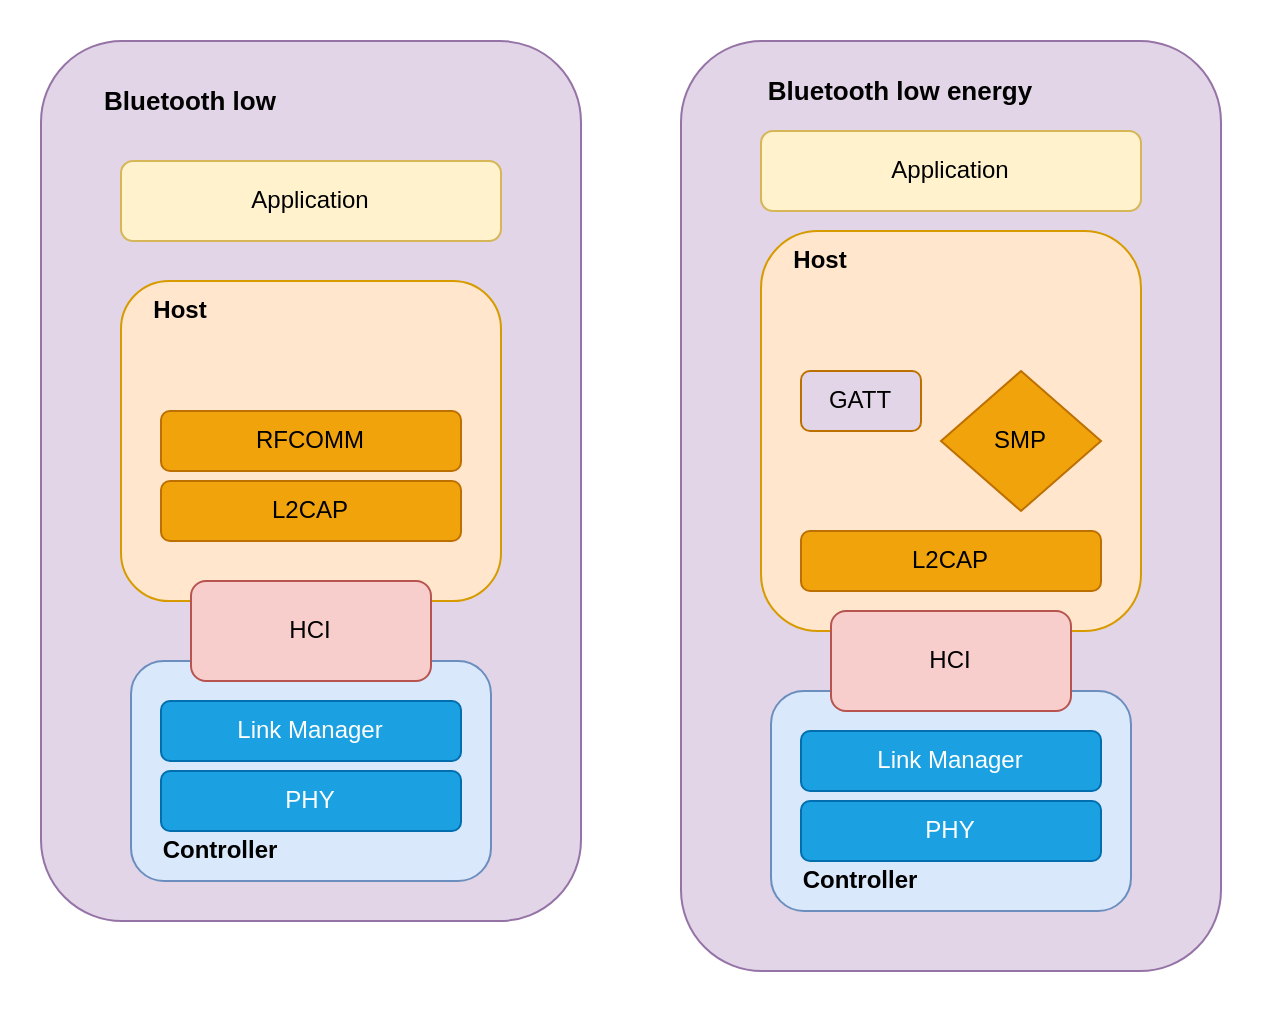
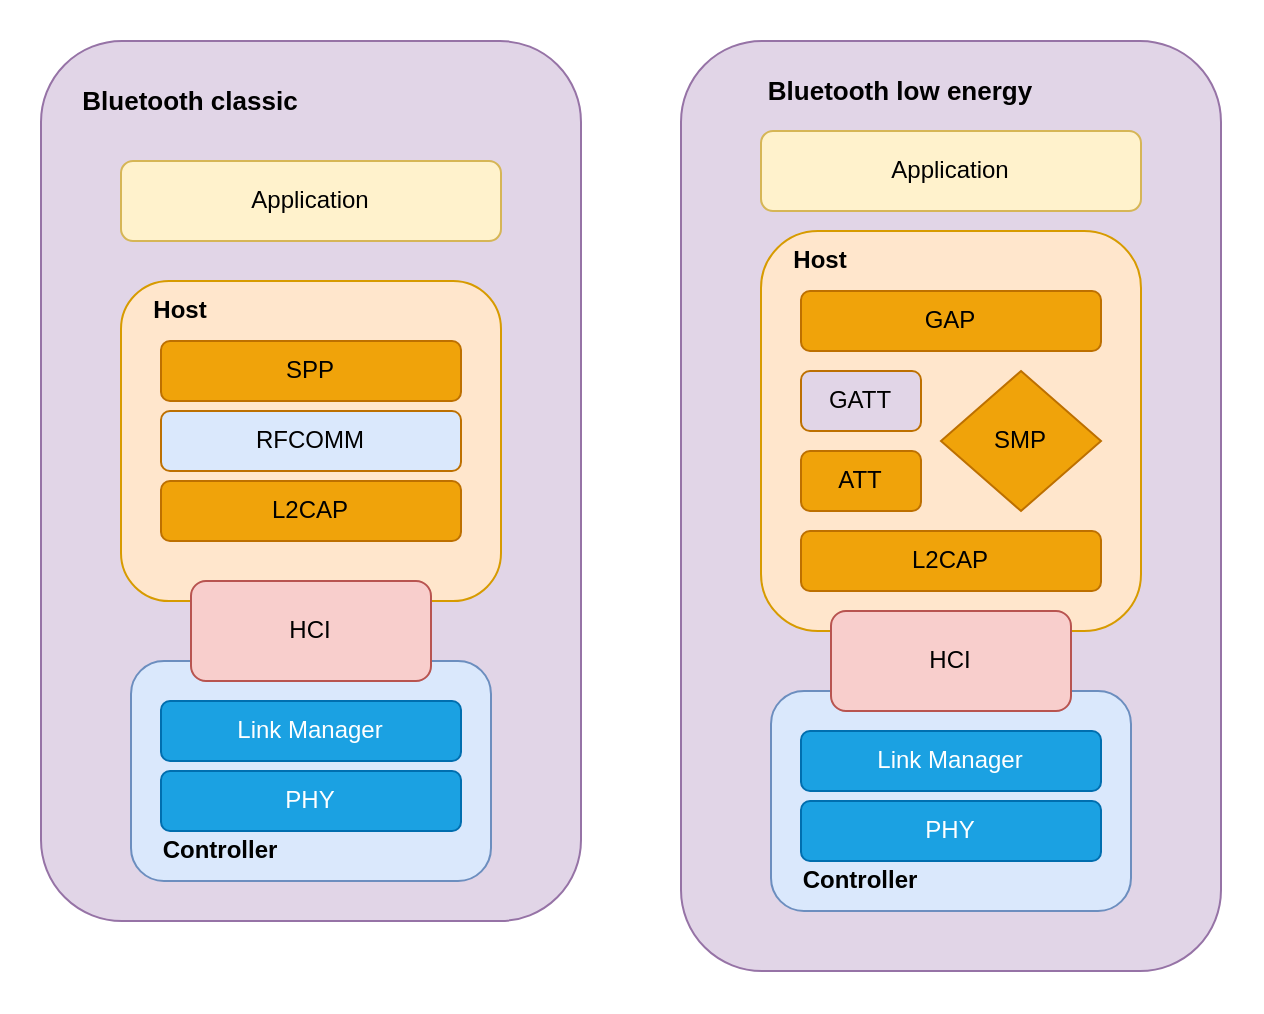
(191, 101) -> (191, 101)
none -> (951, 321)
none -> (311, 371)
(311, 441) -> (311, 441)
none -> (861, 481)
